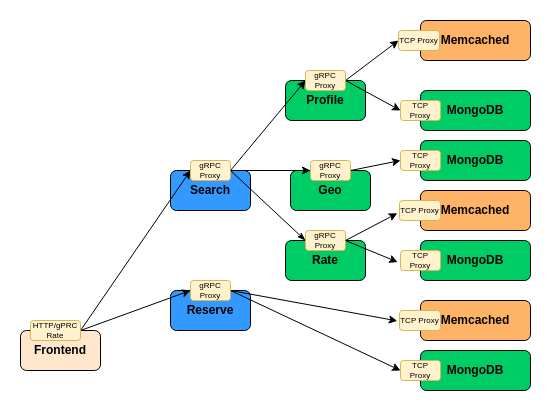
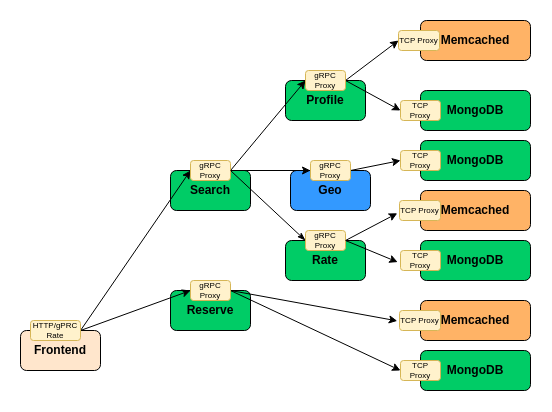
(211, 191) -> (211, 191)
(331, 191) -> (331, 191)
(211, 311) -> (211, 311)
